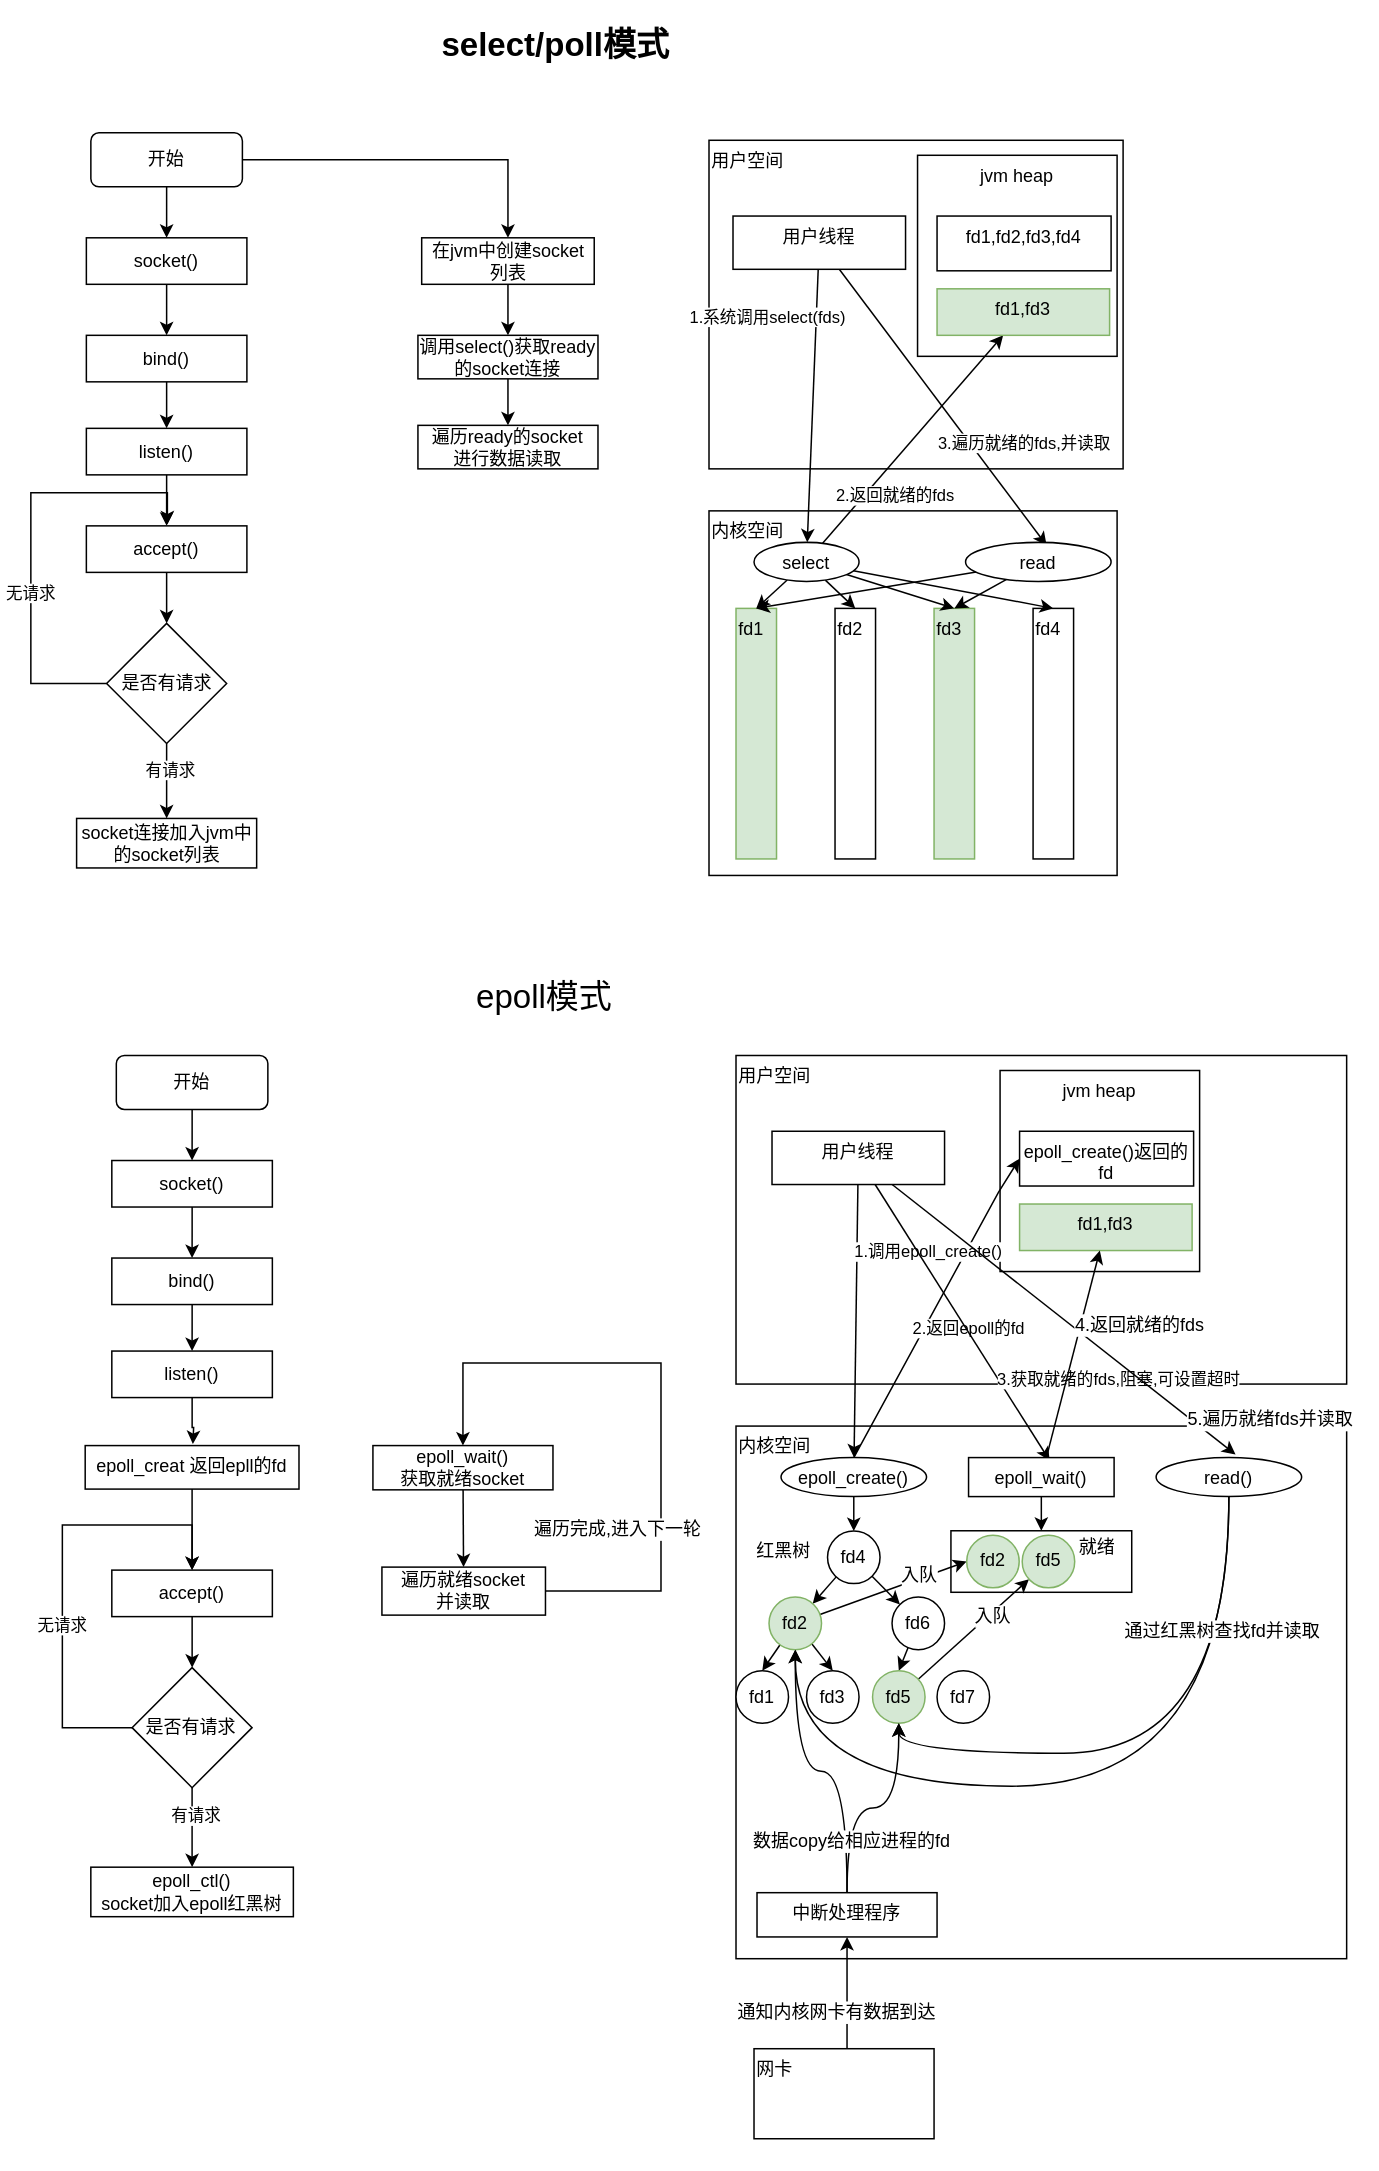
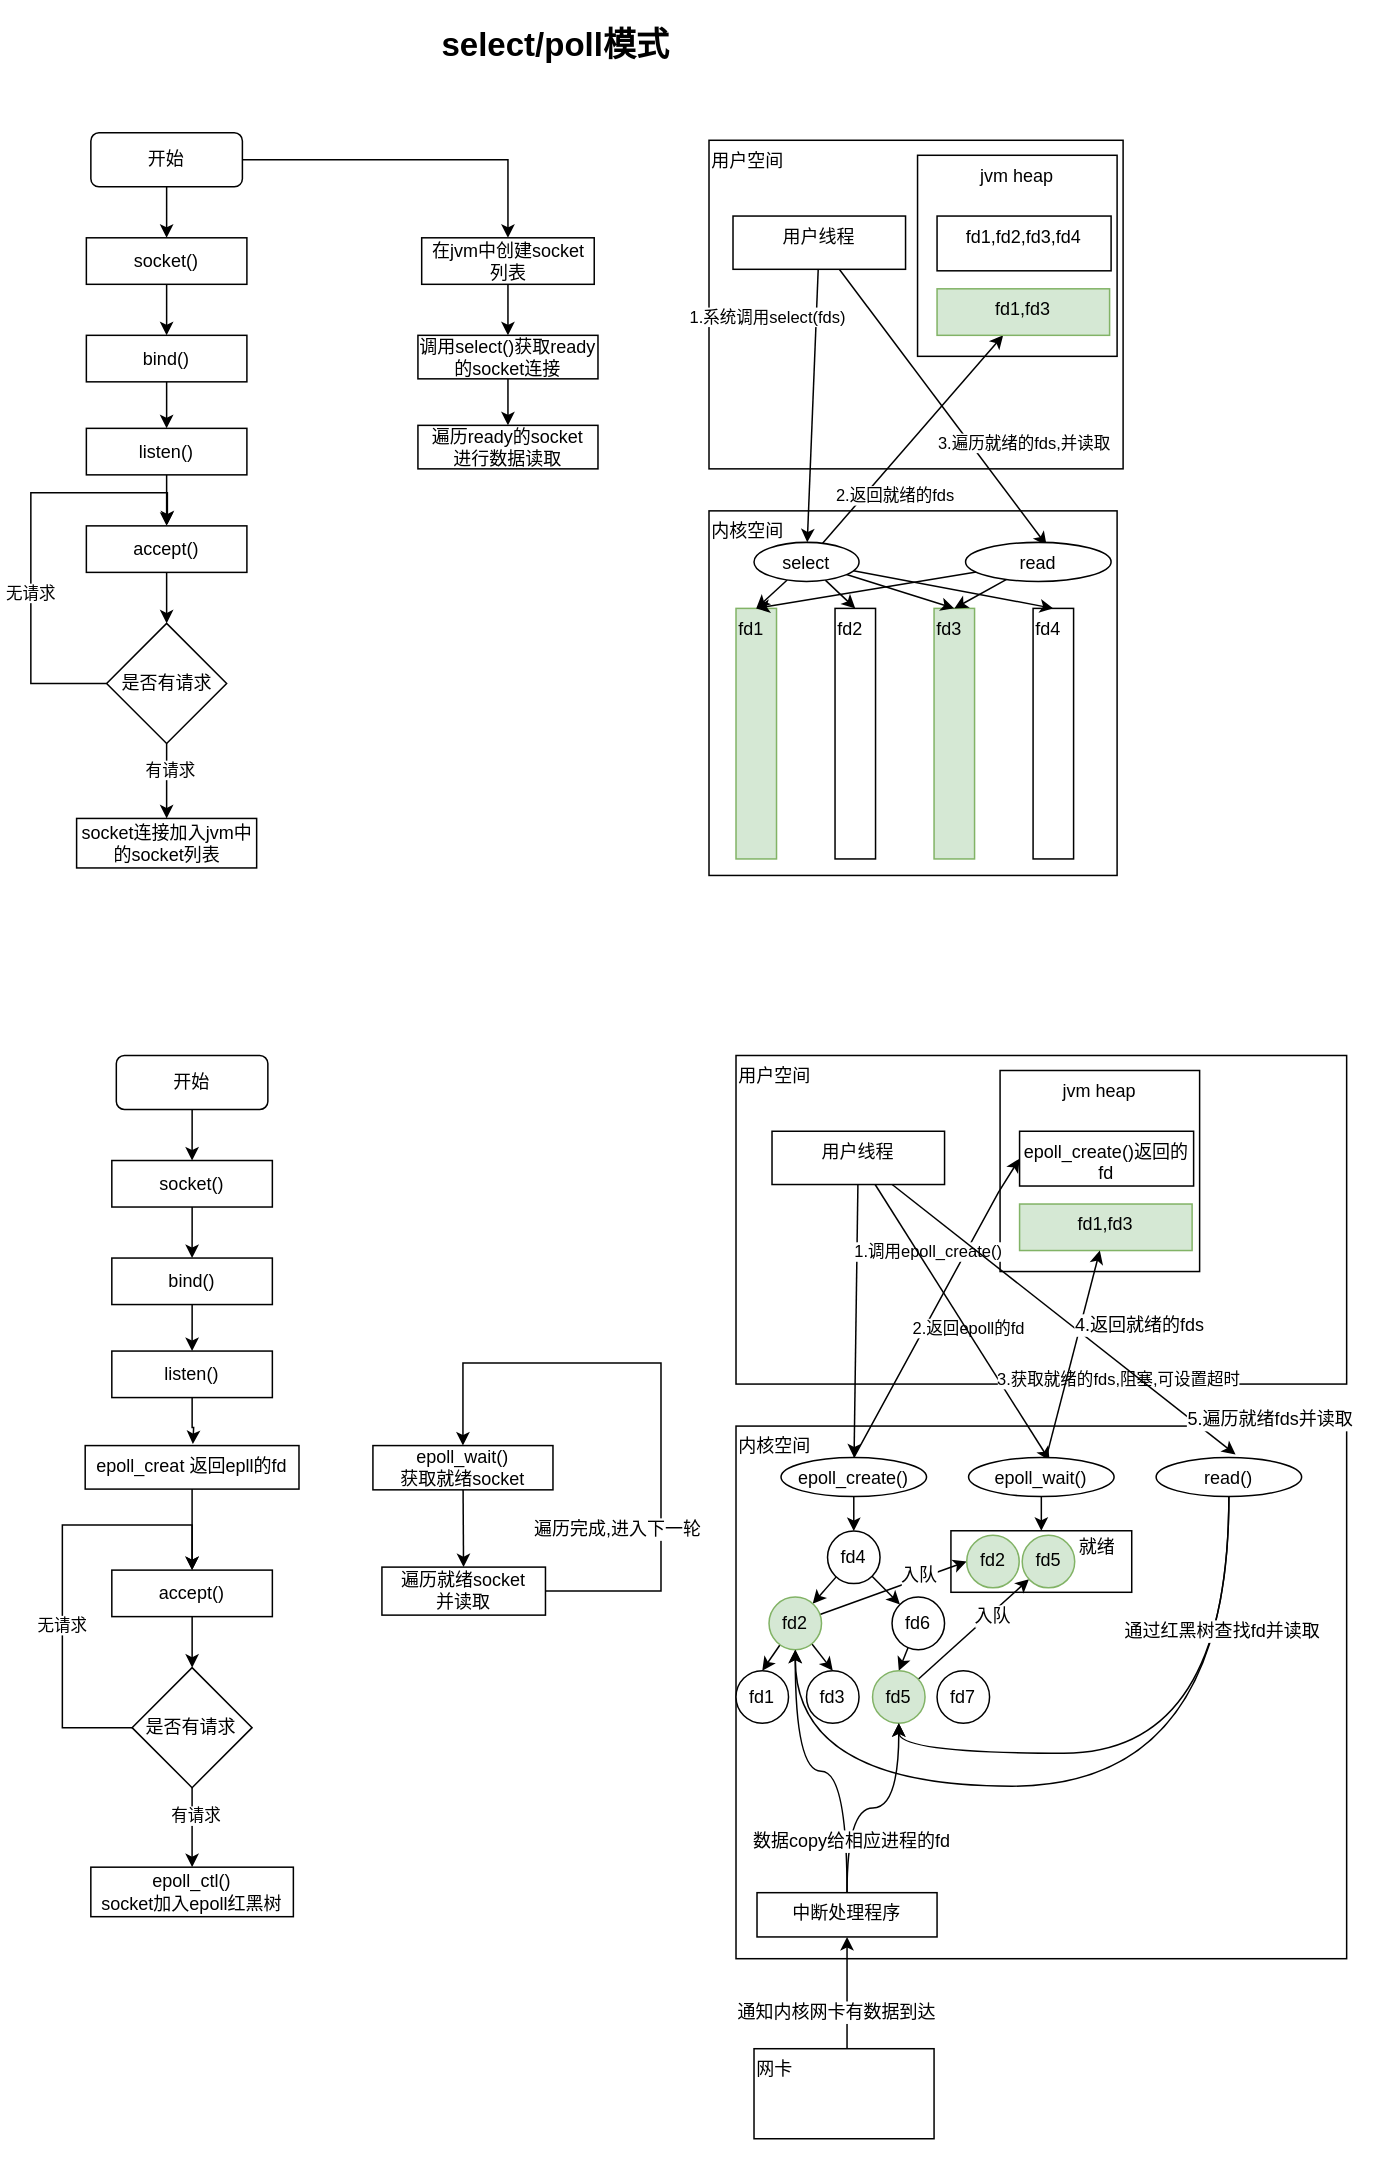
(545, 998) -> none
(1041, 1477) -> (1041, 1477)
(784, 1552) -> none
